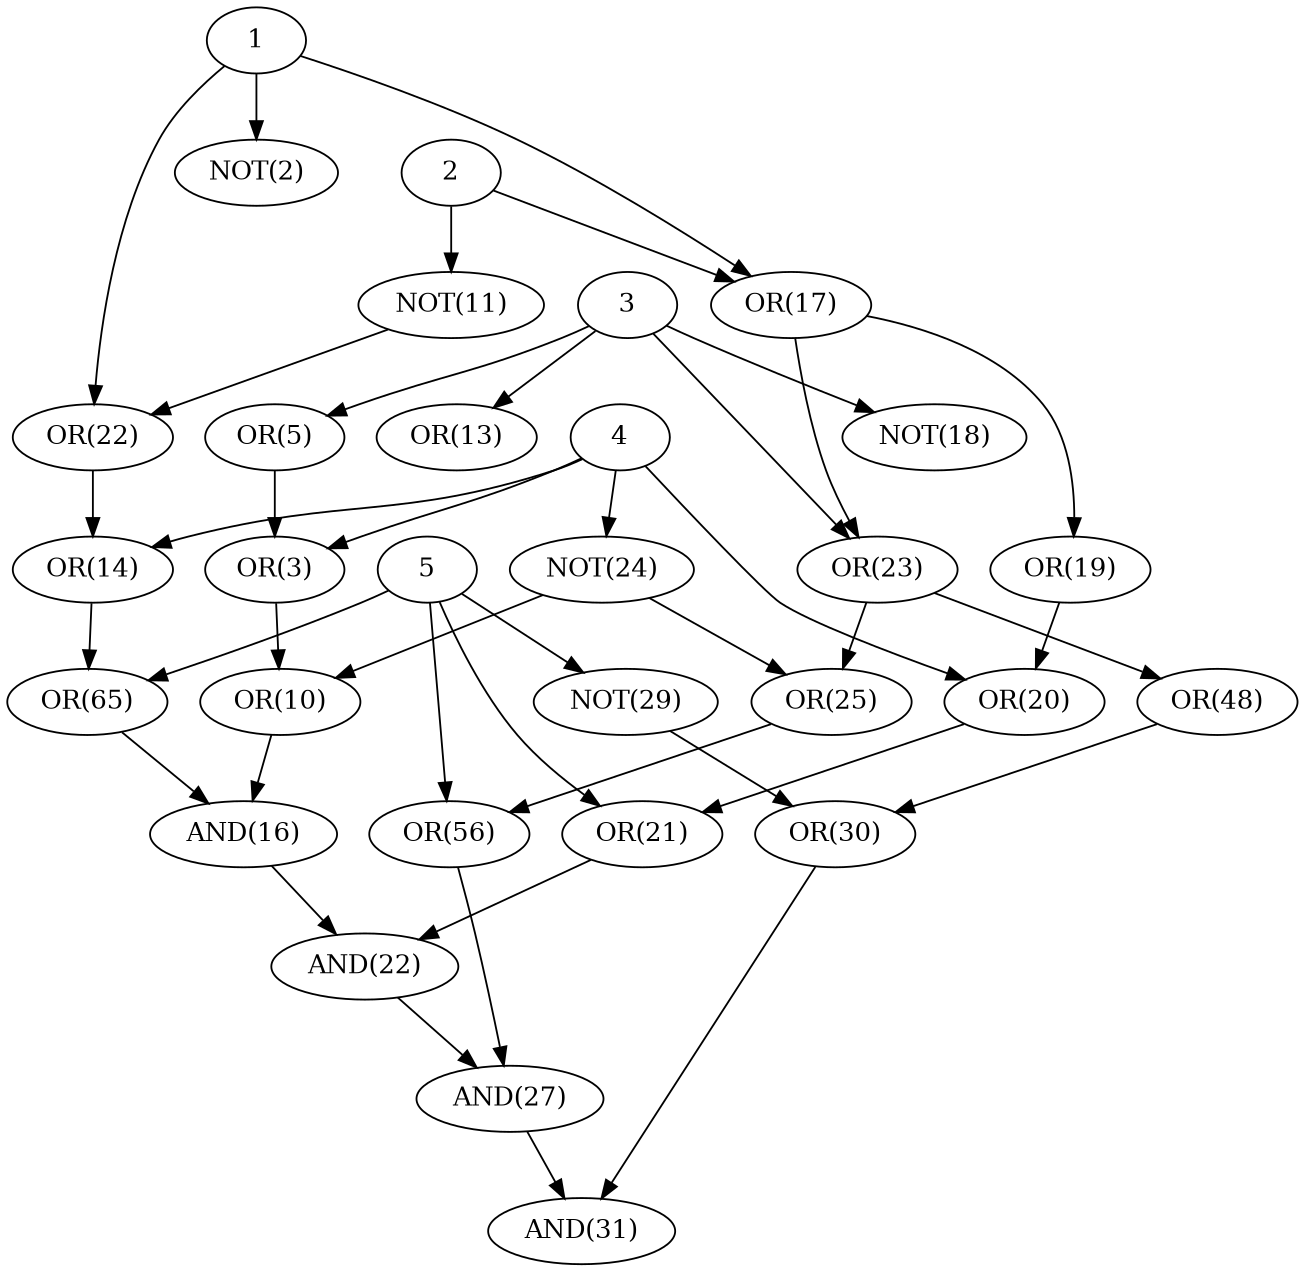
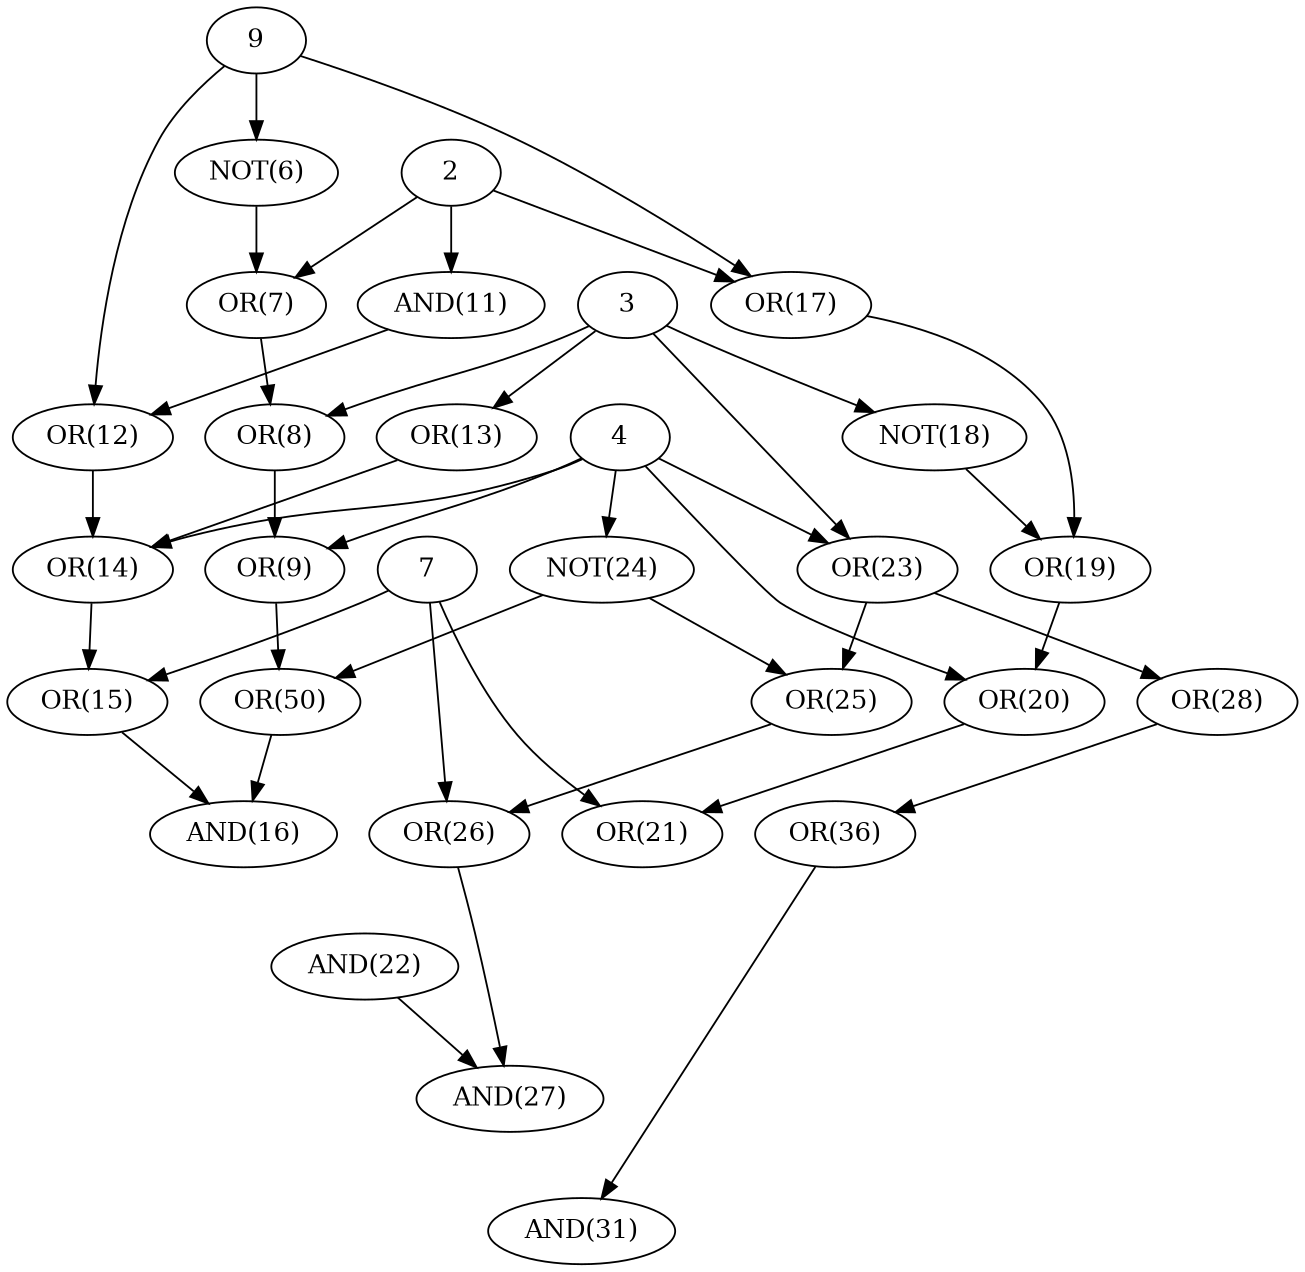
(256, 40) -> (256, 40)
(256, 173) -> (256, 173)
none -> (256, 305)
(451, 305) -> (451, 305)
(814, 432) -> (735, 497)
(93, 437) -> (93, 437)
(275, 437) -> (275, 437)
none -> (289, 498)
none -> (996, 498)
(275, 570) -> (275, 570)
(427, 570) -> (427, 570)
(87, 702) -> (87, 702)
(280, 702) -> (280, 702)
(626, 702) -> none
(1217, 702) -> (1217, 702)
(449, 834) -> (449, 834)
(835, 834) -> (835, 834)
(297, 893) -> none
(514, 896) -> none
(541, 1157) -> none
